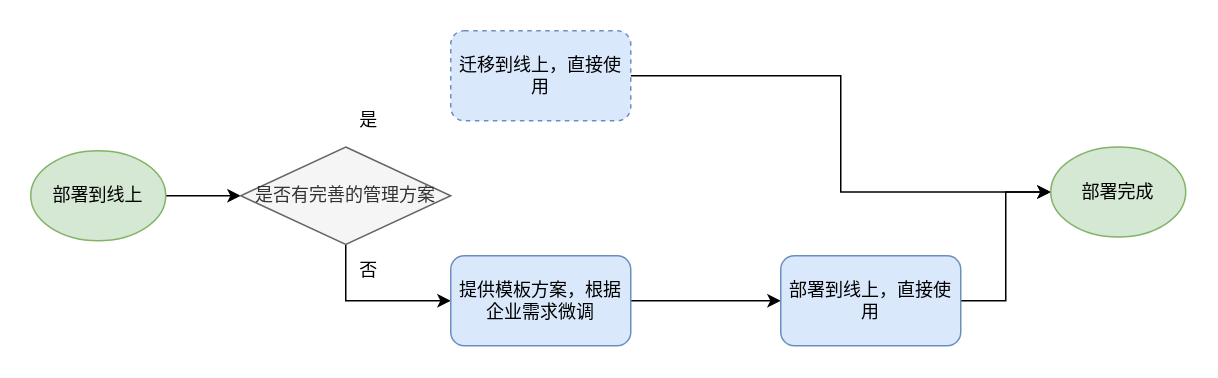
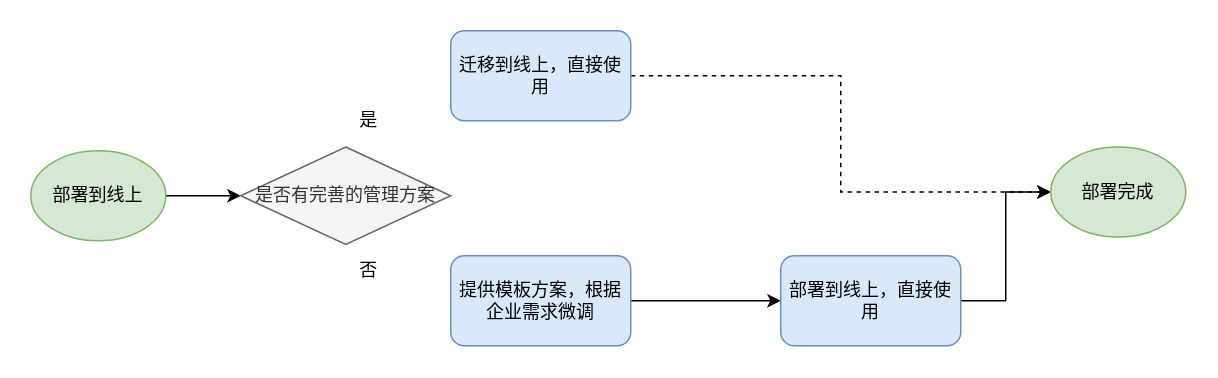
(541, 76) -> (541, 76)
(841, 110) -> (841, 110)
(365, 301) -> none
